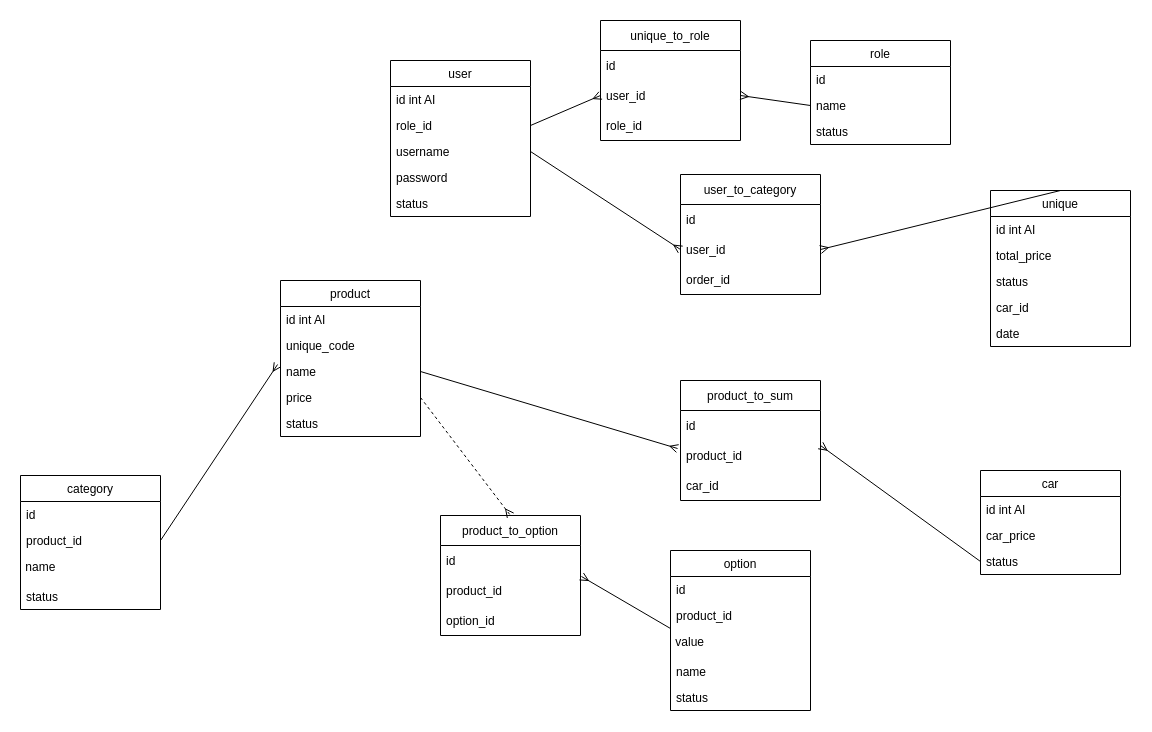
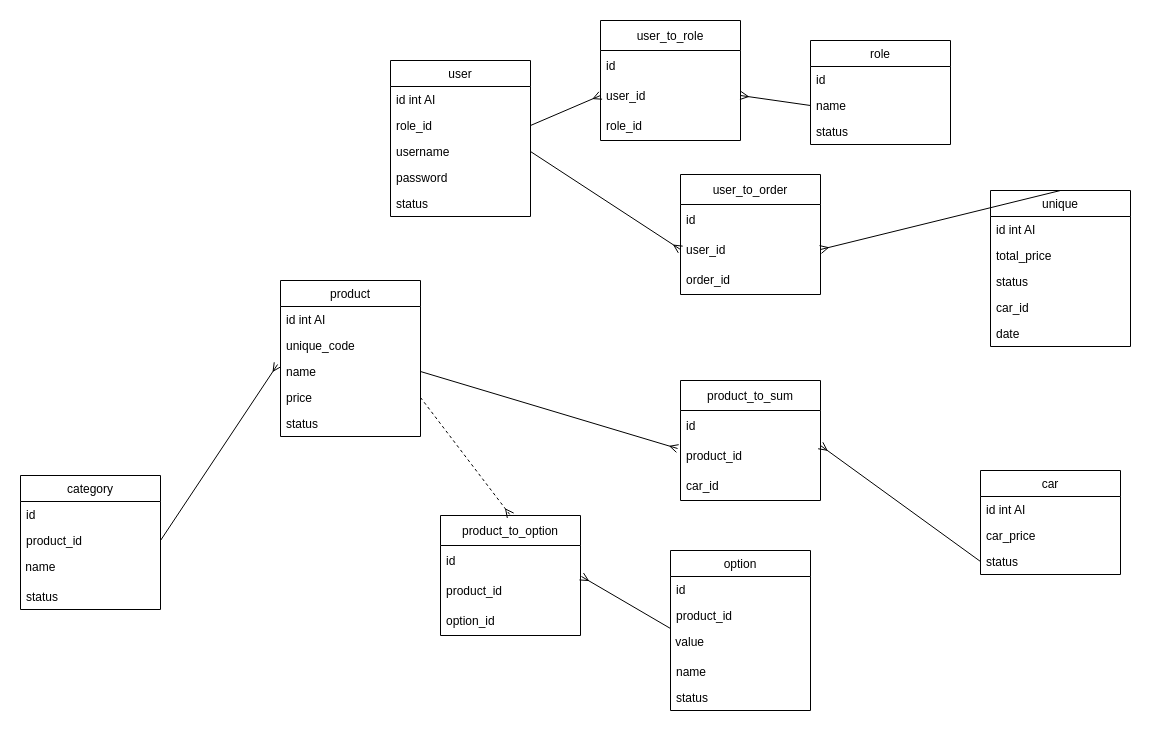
(670, 36) -> (670, 36)
(750, 190) -> (750, 190)
